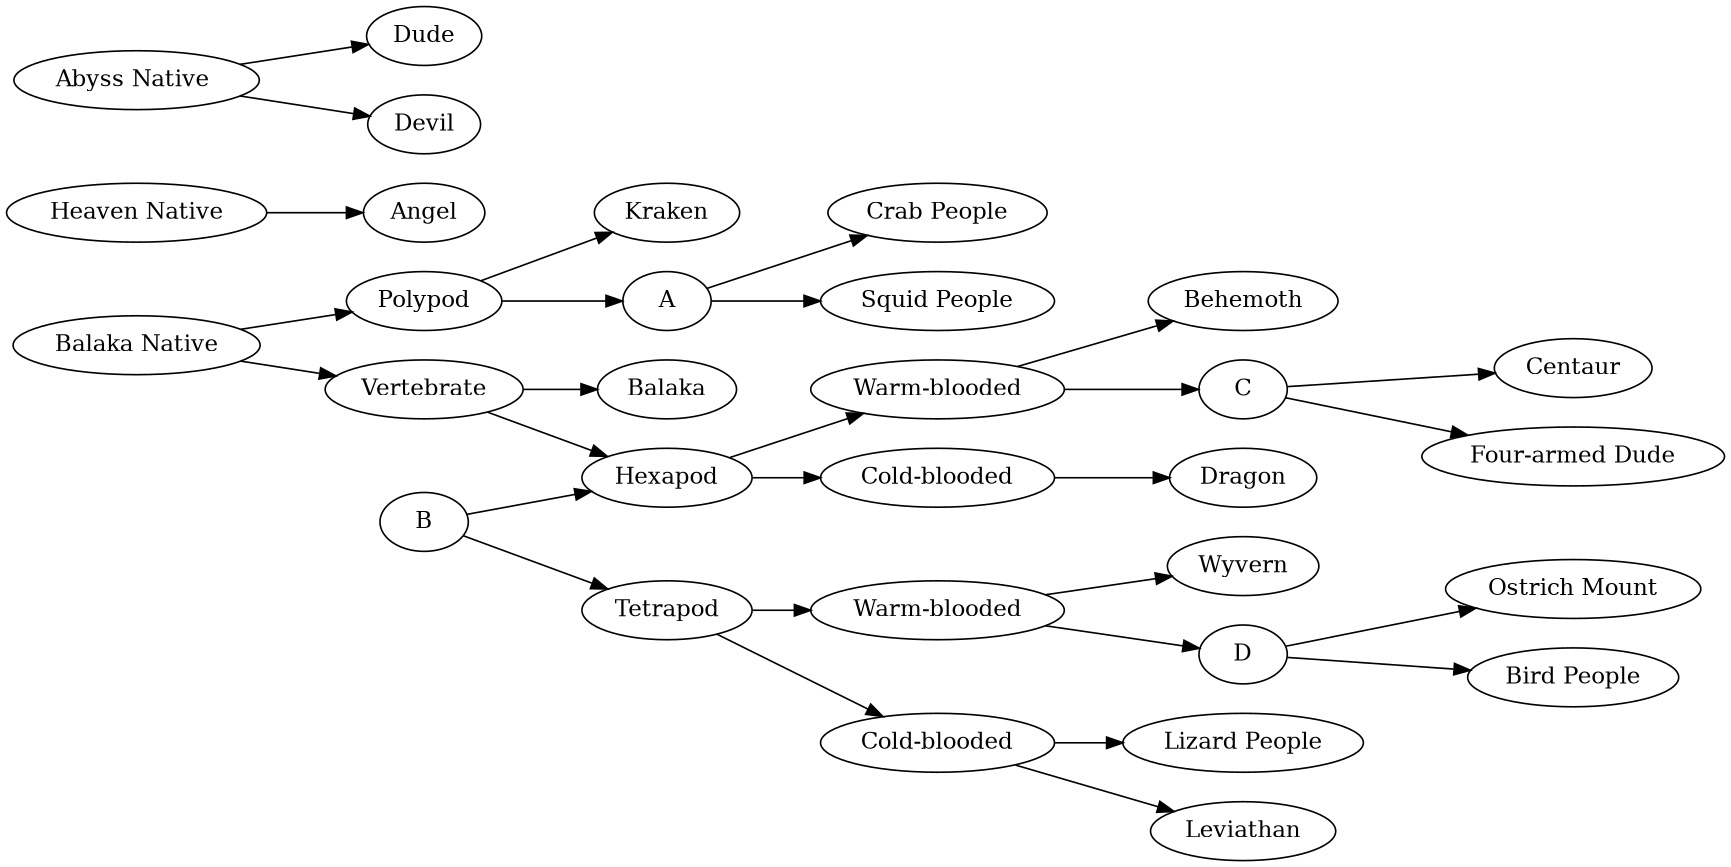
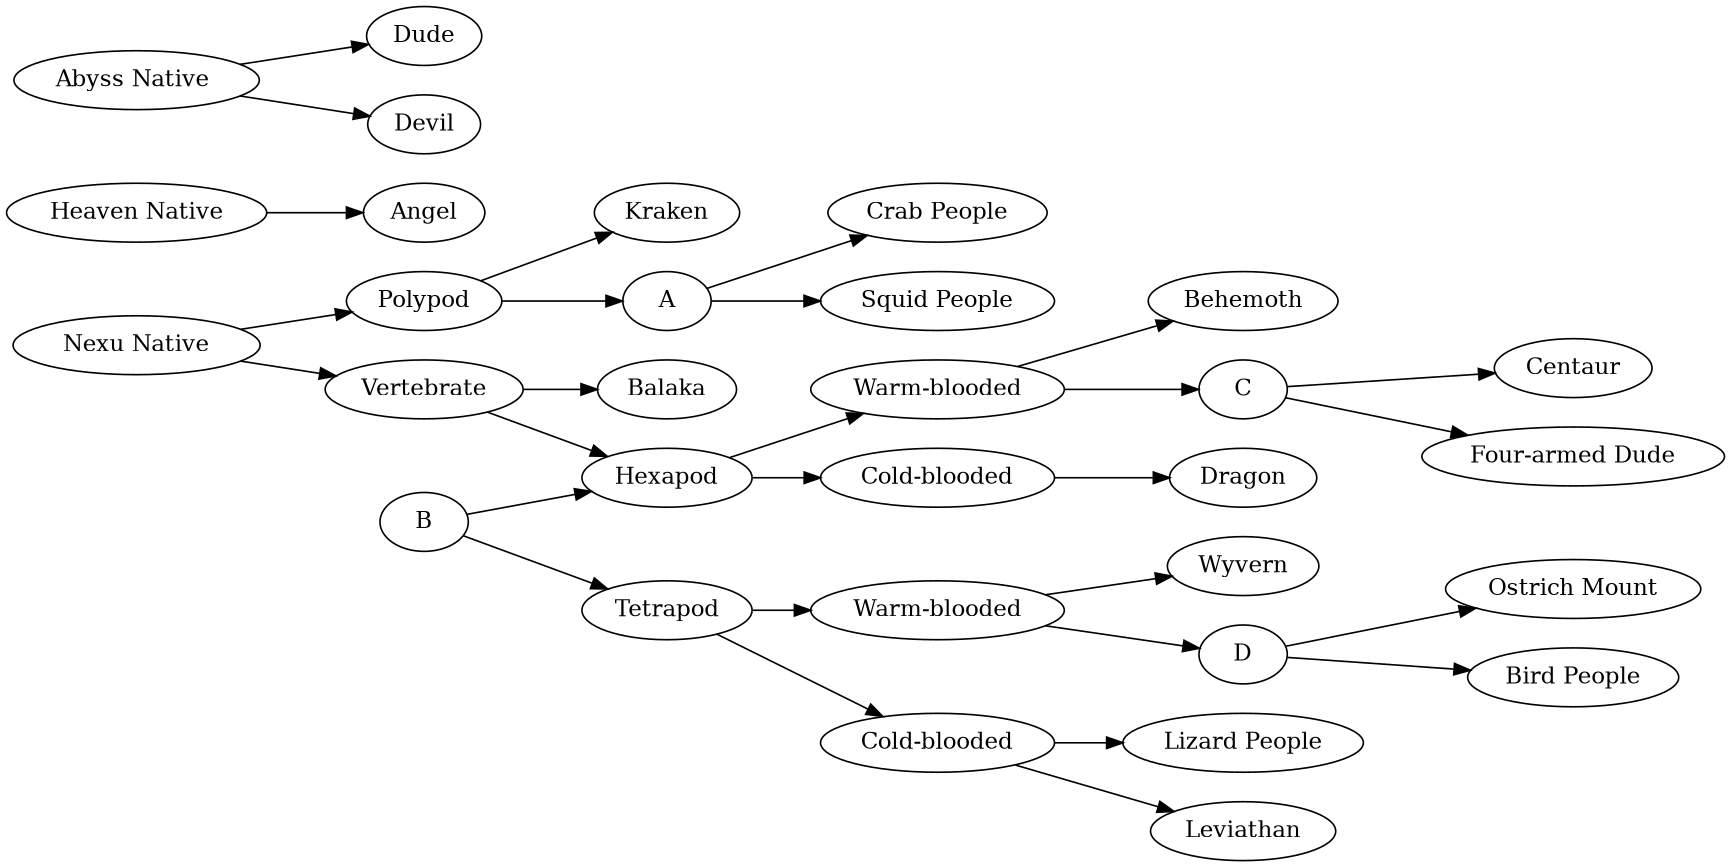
(137, 345) -> (137, 345)
